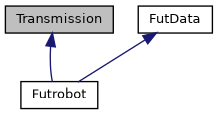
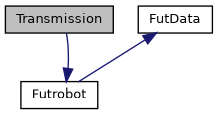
(50, 64) -> (68, 51)
